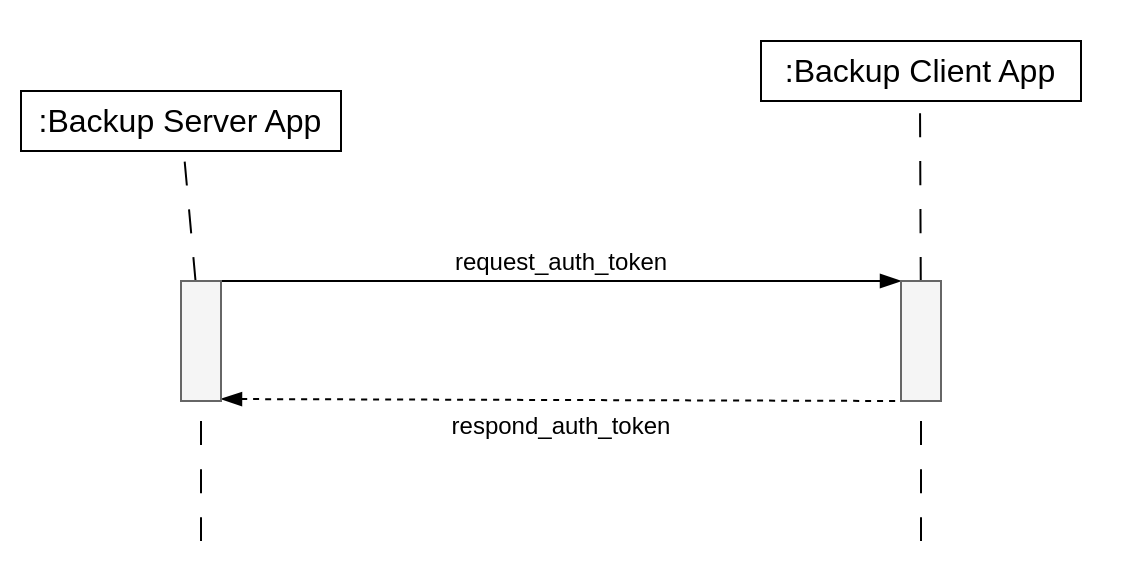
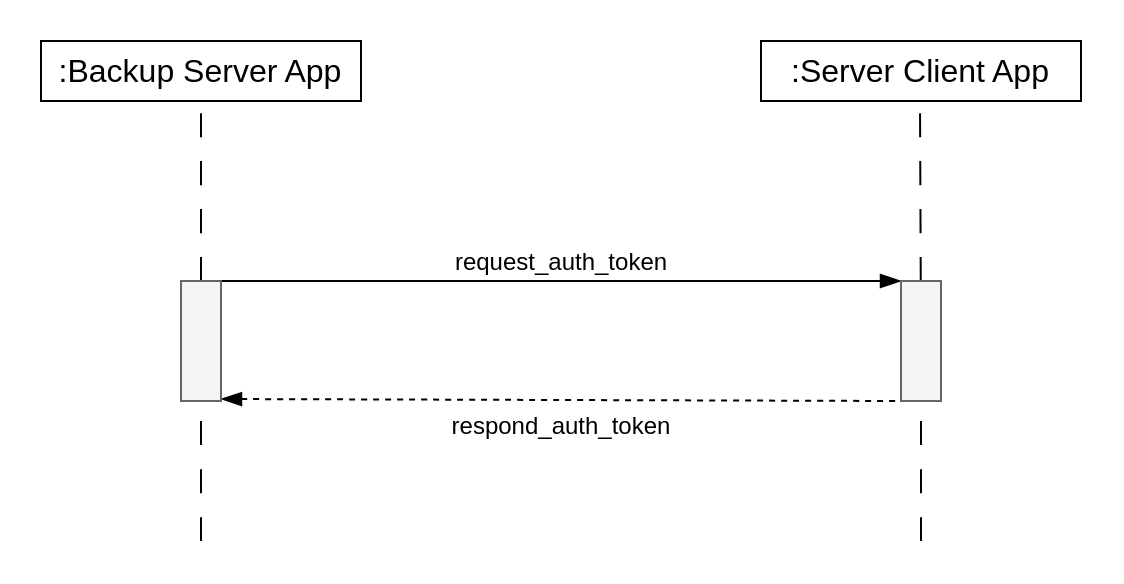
(921, 71) -> (921, 71)
(181, 121) -> (201, 71)
